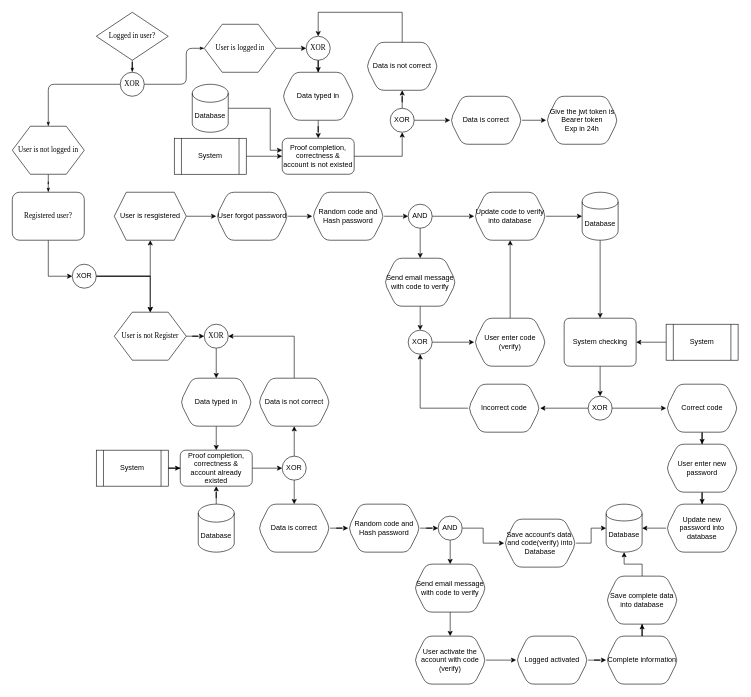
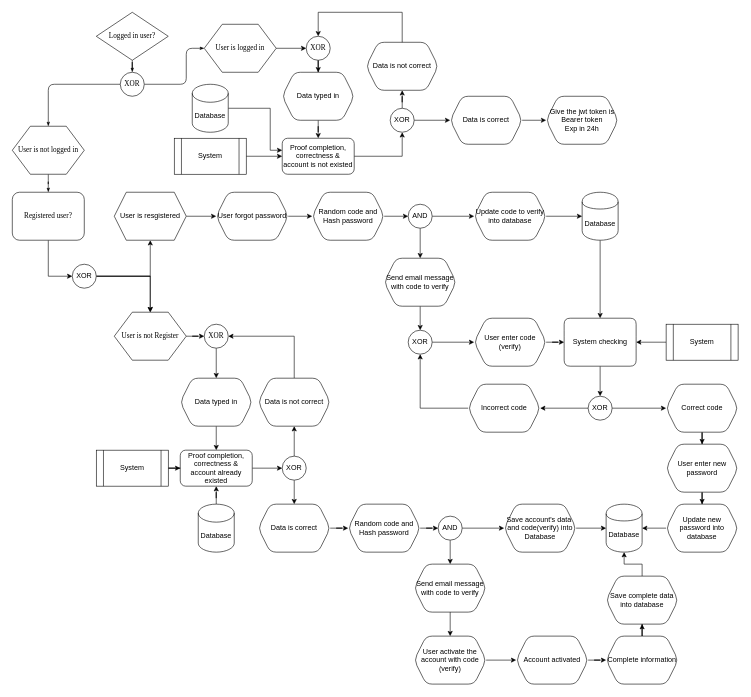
(510, 245) -> (555, 342)
(540, 543) -> (540, 528)
(552, 660) -> (552, 660)
